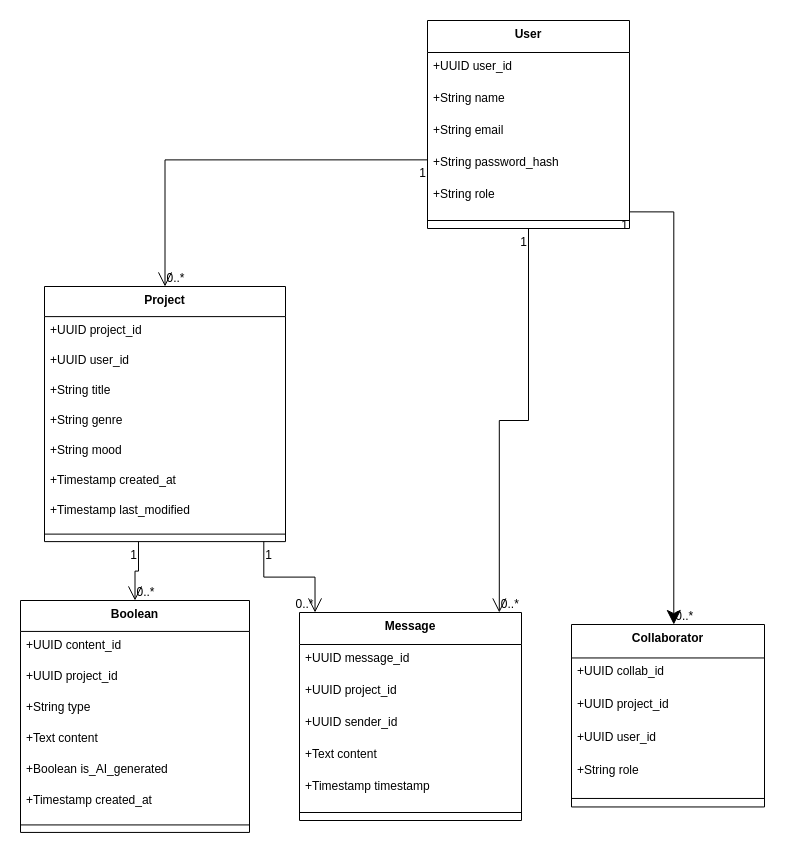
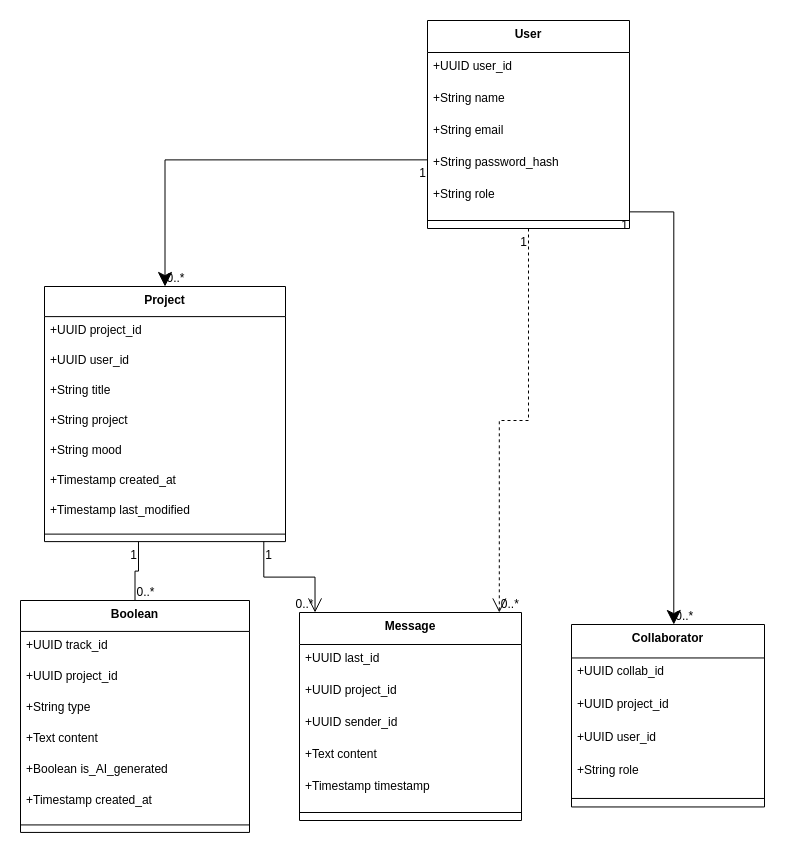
(165, 277) -> (165, 274)
(91, 420) -> (97, 420)
(516, 421) -> (516, 421)
(135, 595) -> (135, 595)
(77, 645) -> (70, 645)
(356, 658) -> (344, 658)
